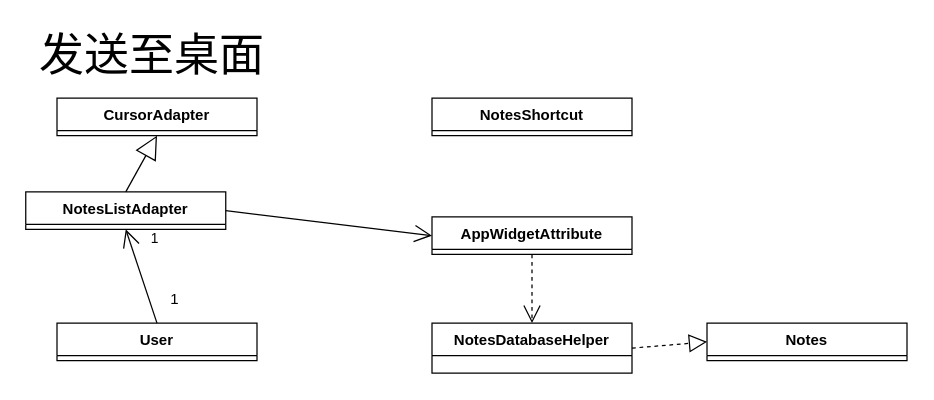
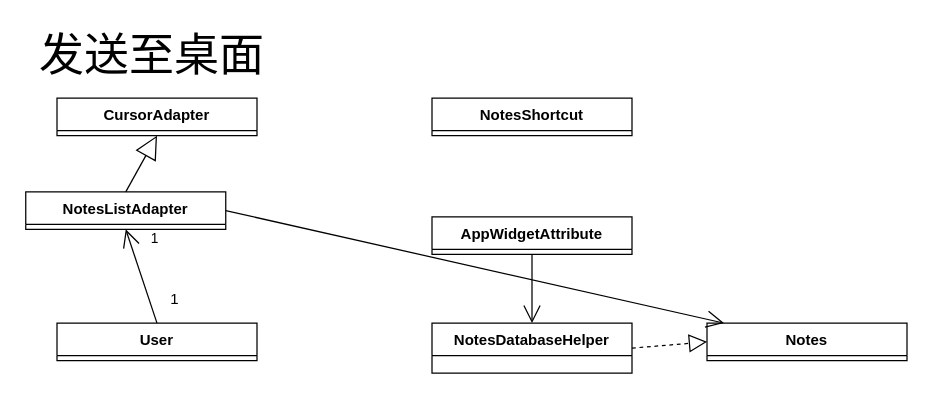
(328, 223) -> (475, 267)
(532, 285) -> (532, 285)
